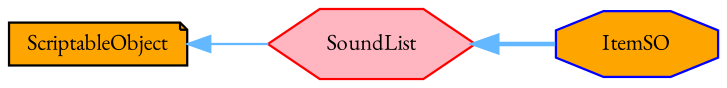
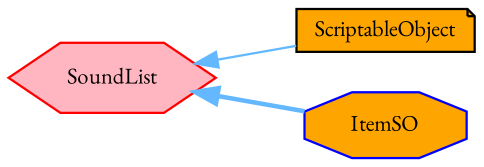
(239, 44) -> (257, 53)
